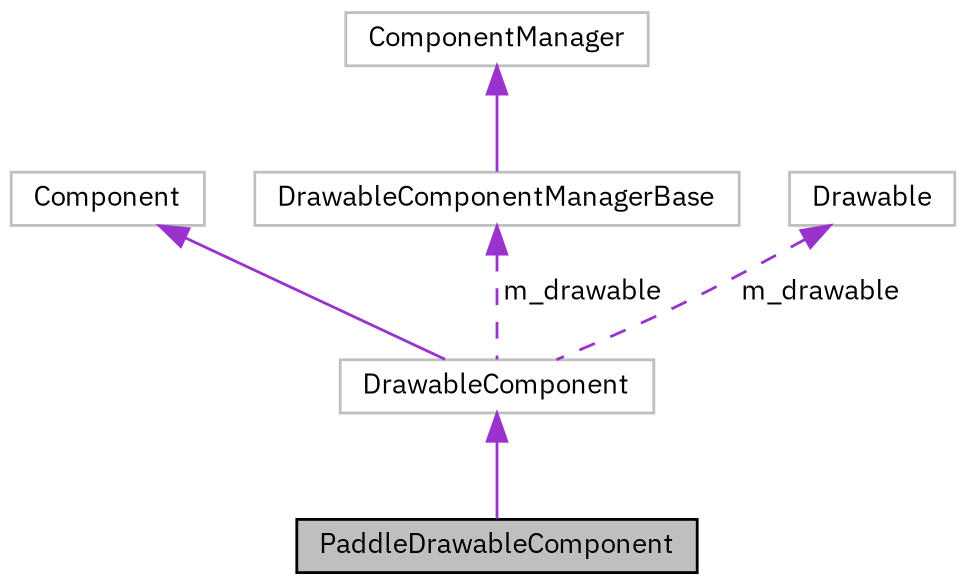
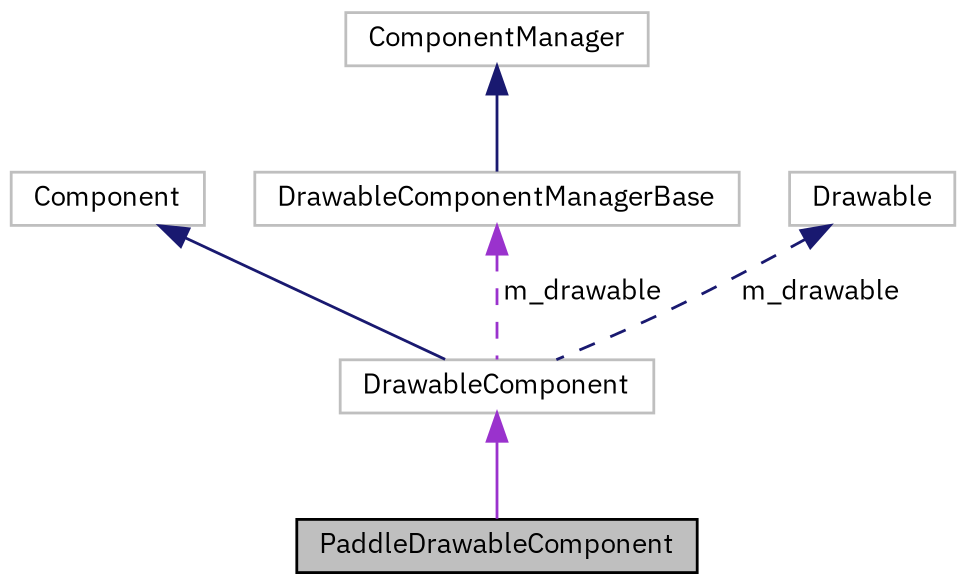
(497, 133) -> (497, 133)
(315, 299) -> (315, 299)
(683, 303) -> (683, 303)
